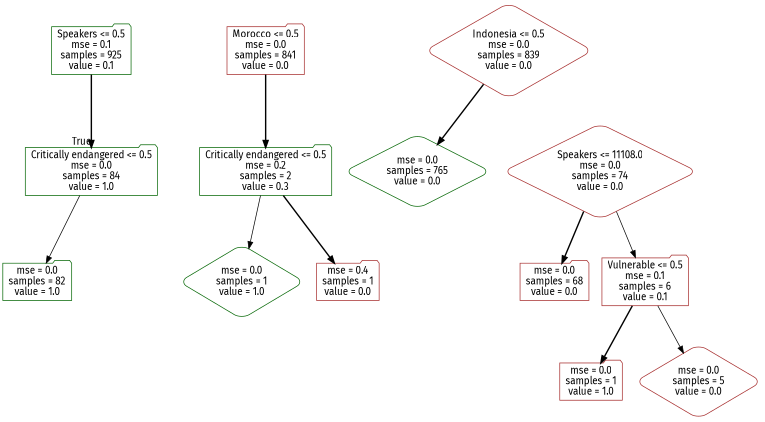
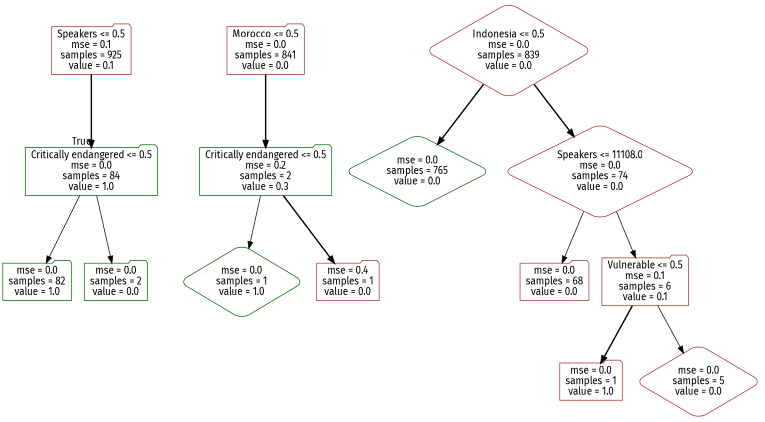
(91, 51) -> (91, 51)
none -> (552, 108)
(574, 234) -> (574, 234)
none -> (116, 282)
